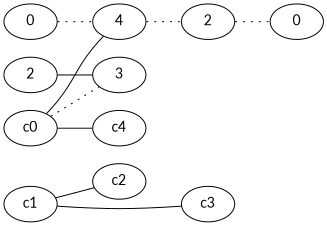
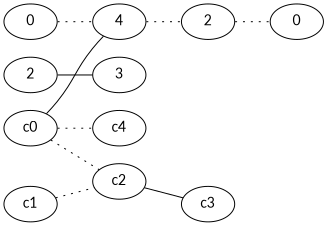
(75, 102) -> (75, 155)
(75, 128) -> (75, 128)
(75, 193) -> (75, 193)
(119, 209) -> (164, 193)
